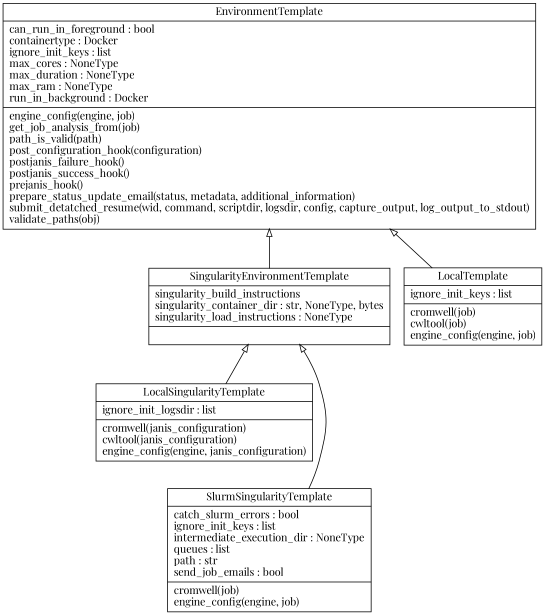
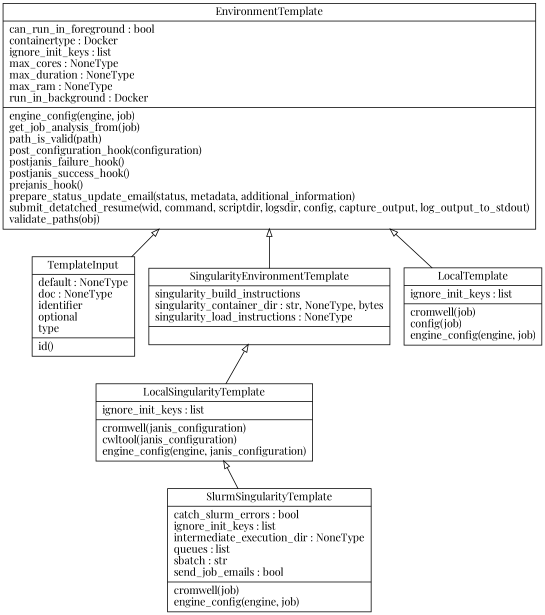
none -> (83, 306)
(438, 324) -> (436, 324)
(160, 410) -> (153, 410)
(326, 419) -> (233, 478)
(196, 561) -> (201, 561)
